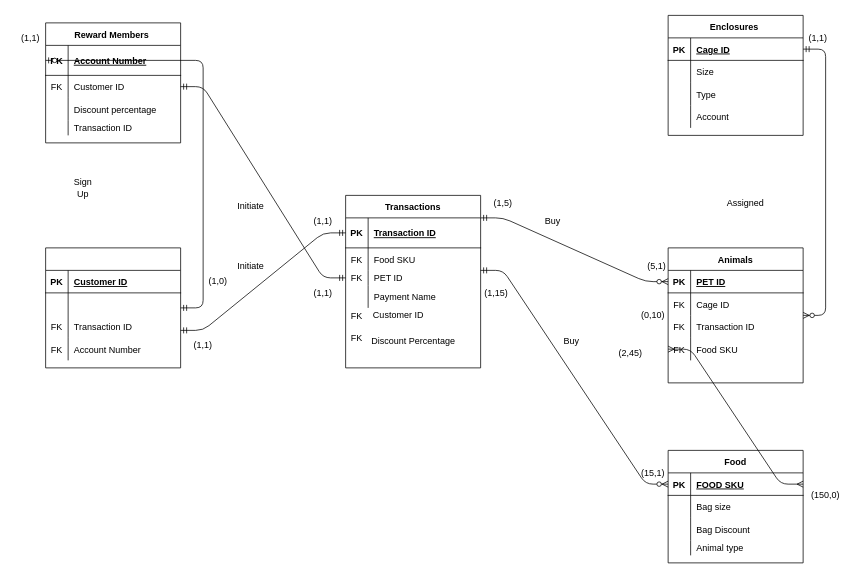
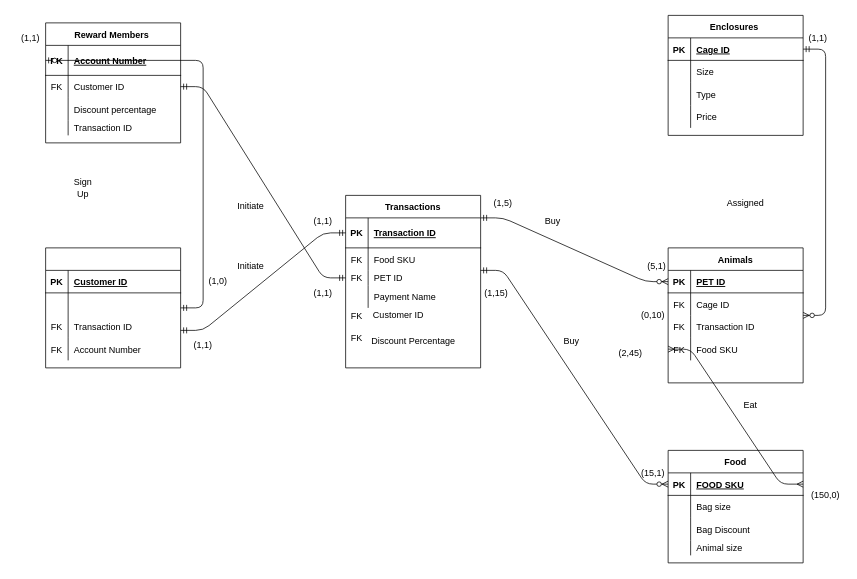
(714, 117) -> (707, 117)
none -> (750, 405)
(720, 548) -> (719, 548)
